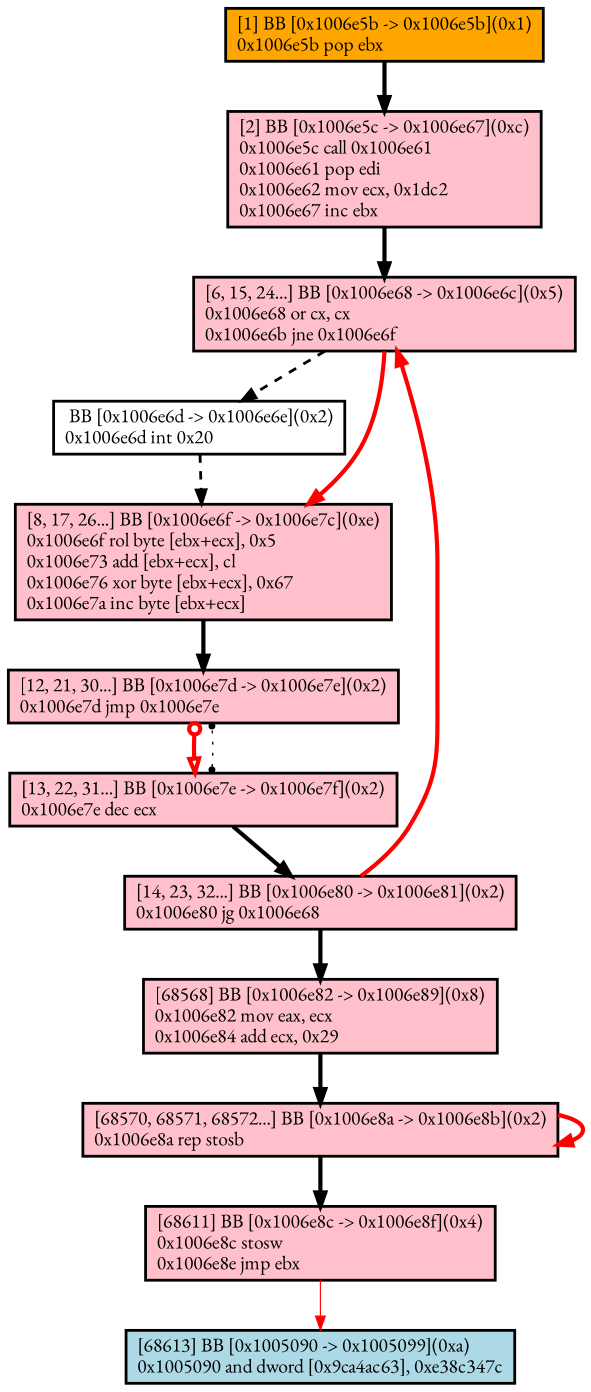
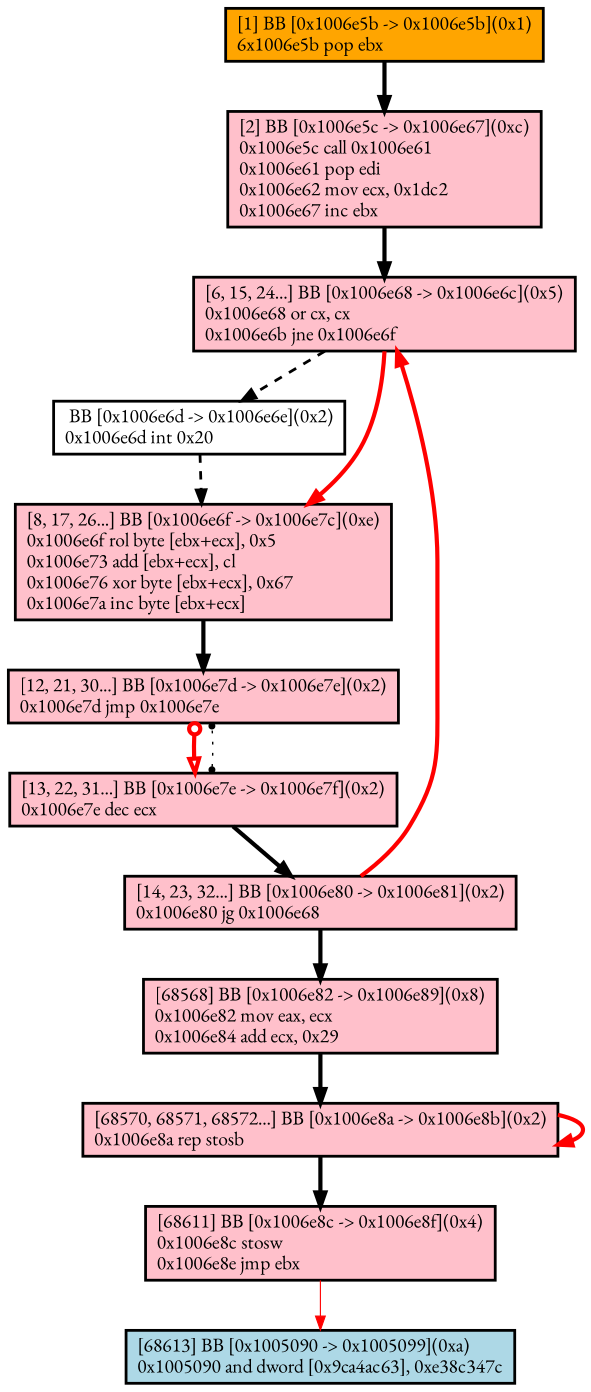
(384, 35) -> (384, 35)
